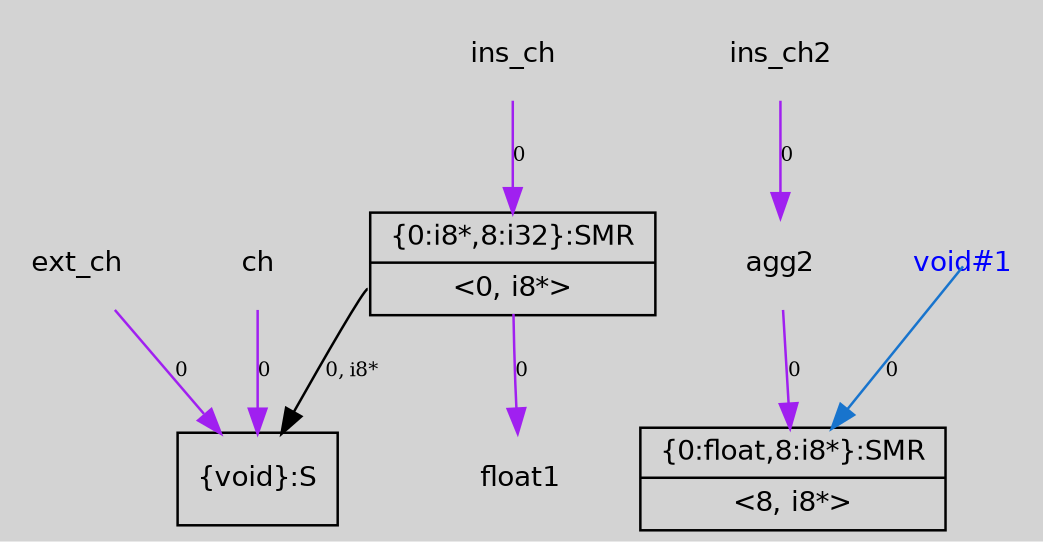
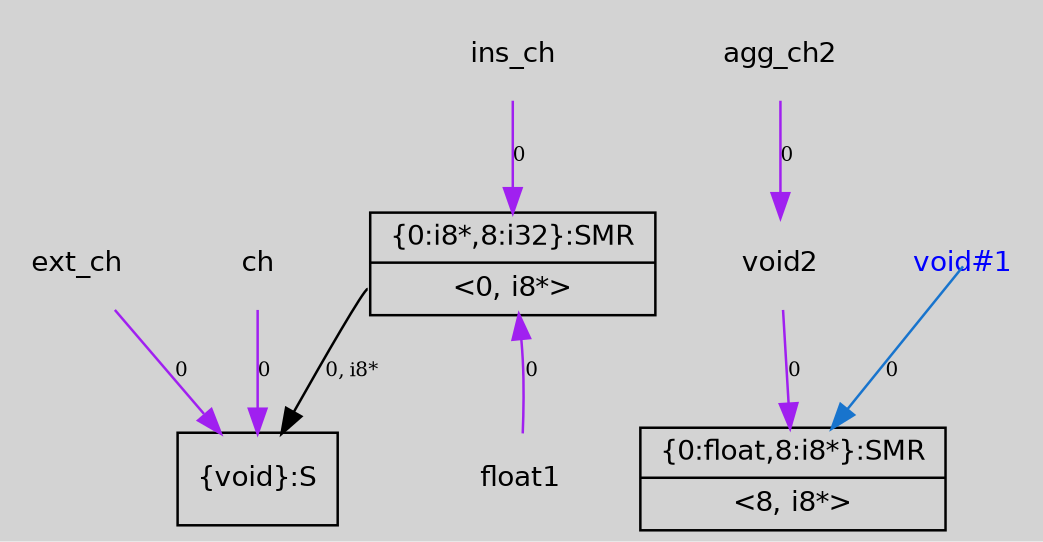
(780, 55) -> (780, 55)
(780, 264) -> (780, 264)
(515, 361) -> (524, 386)
